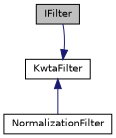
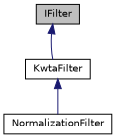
(64, 37) -> (51, 47)
